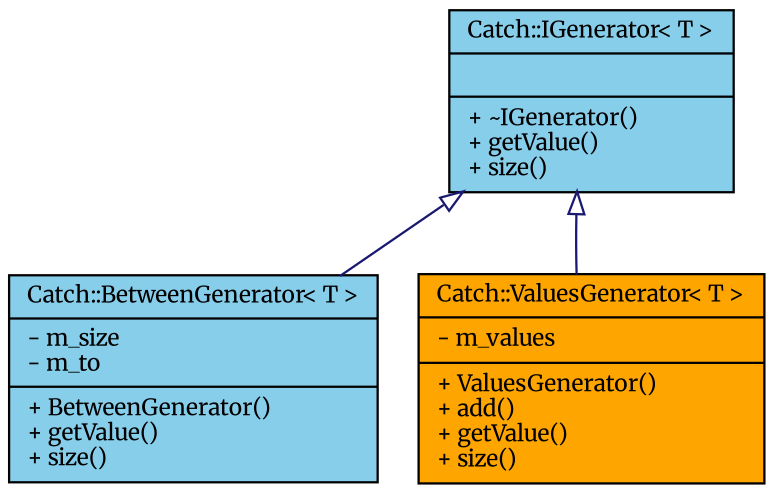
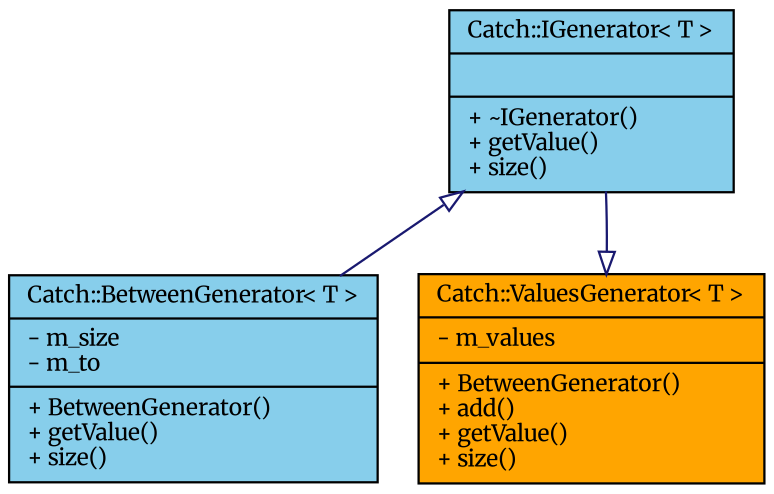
(576, 244) -> (607, 222)
(547, 384) -> (560, 384)
